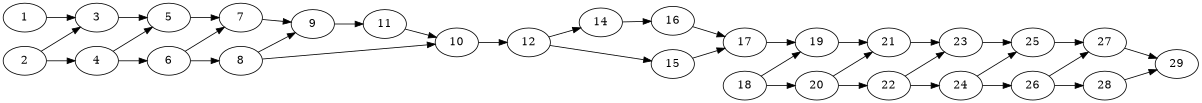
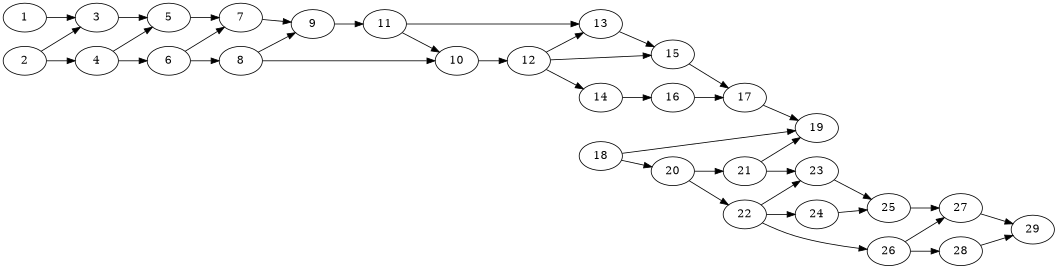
none -> (601, 24)
(849, 42) -> (777, 152)
(993, 86) -> (810, 240)
